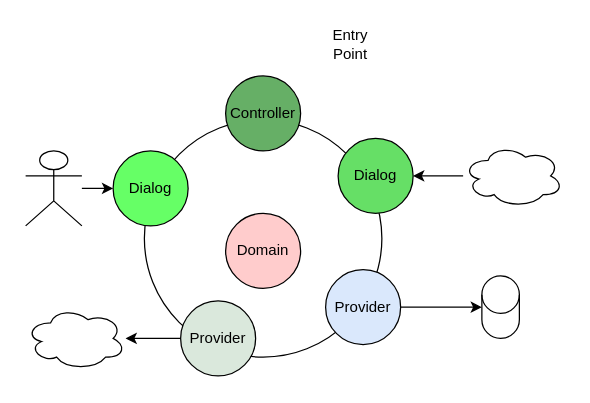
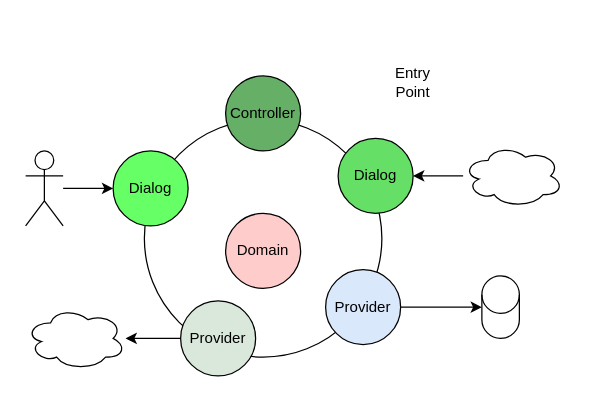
(351, 44) -> (413, 82)
(54, 188) -> (44, 188)
